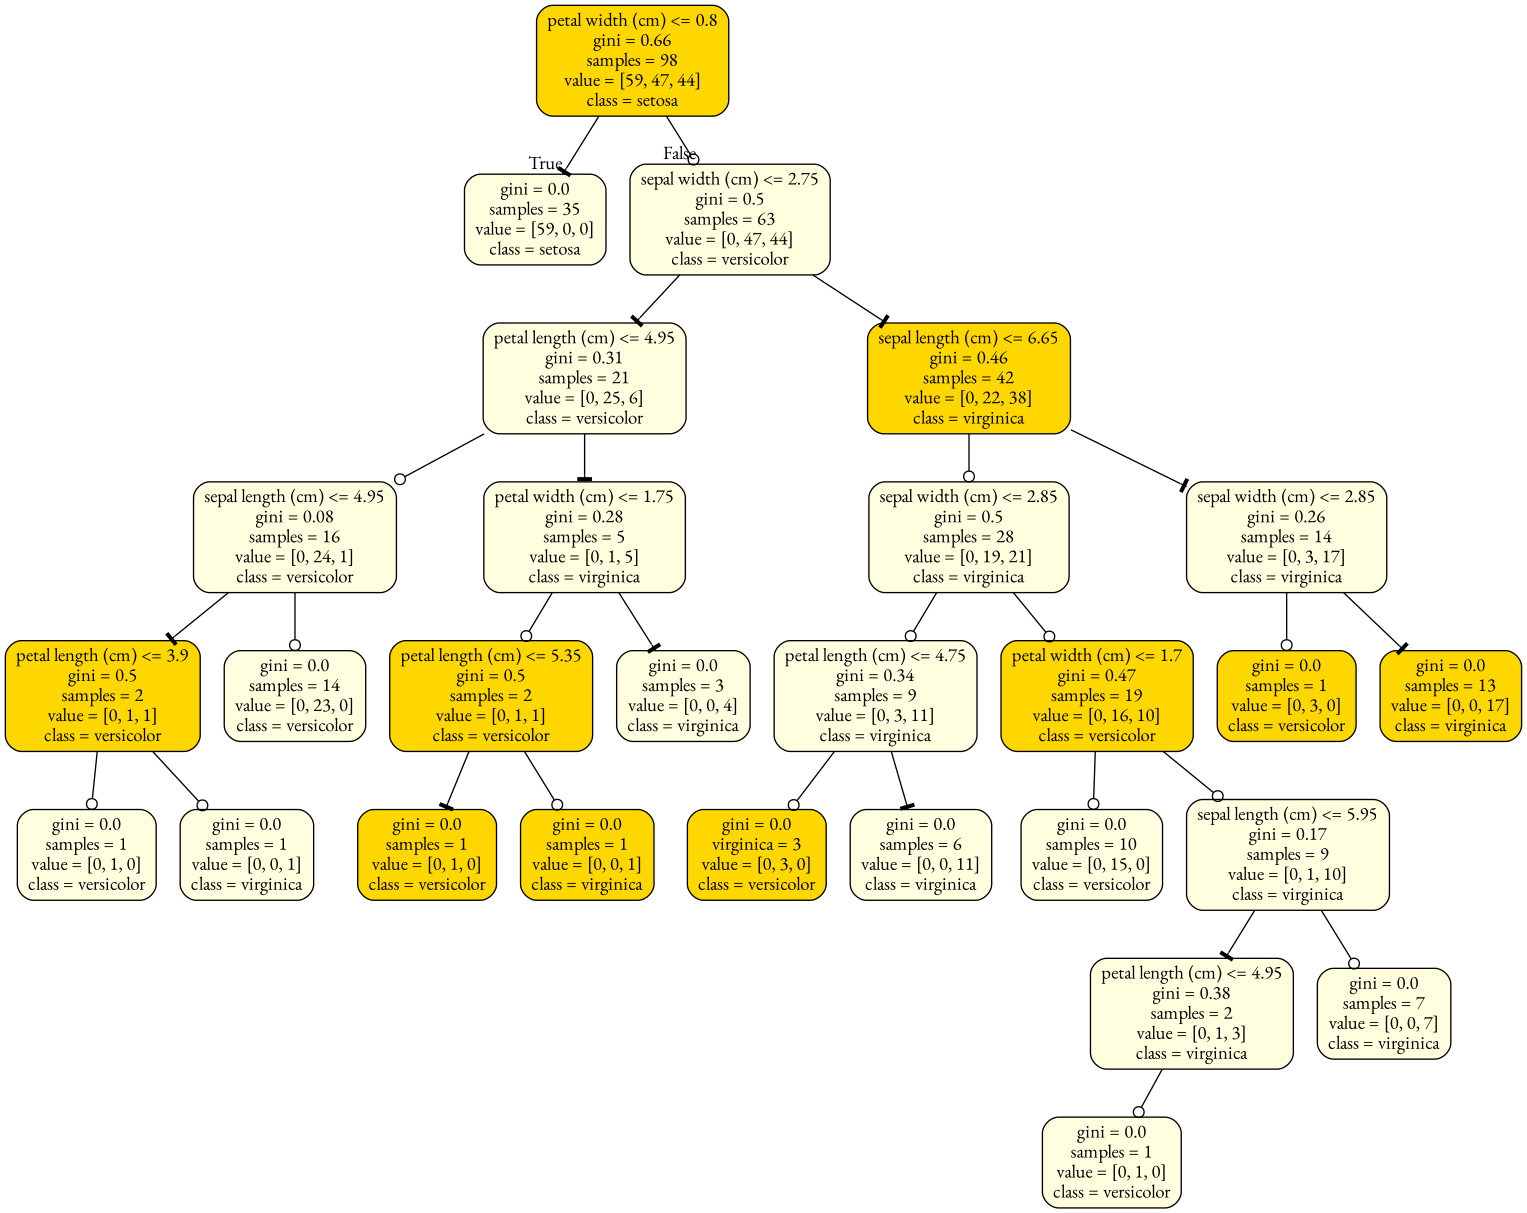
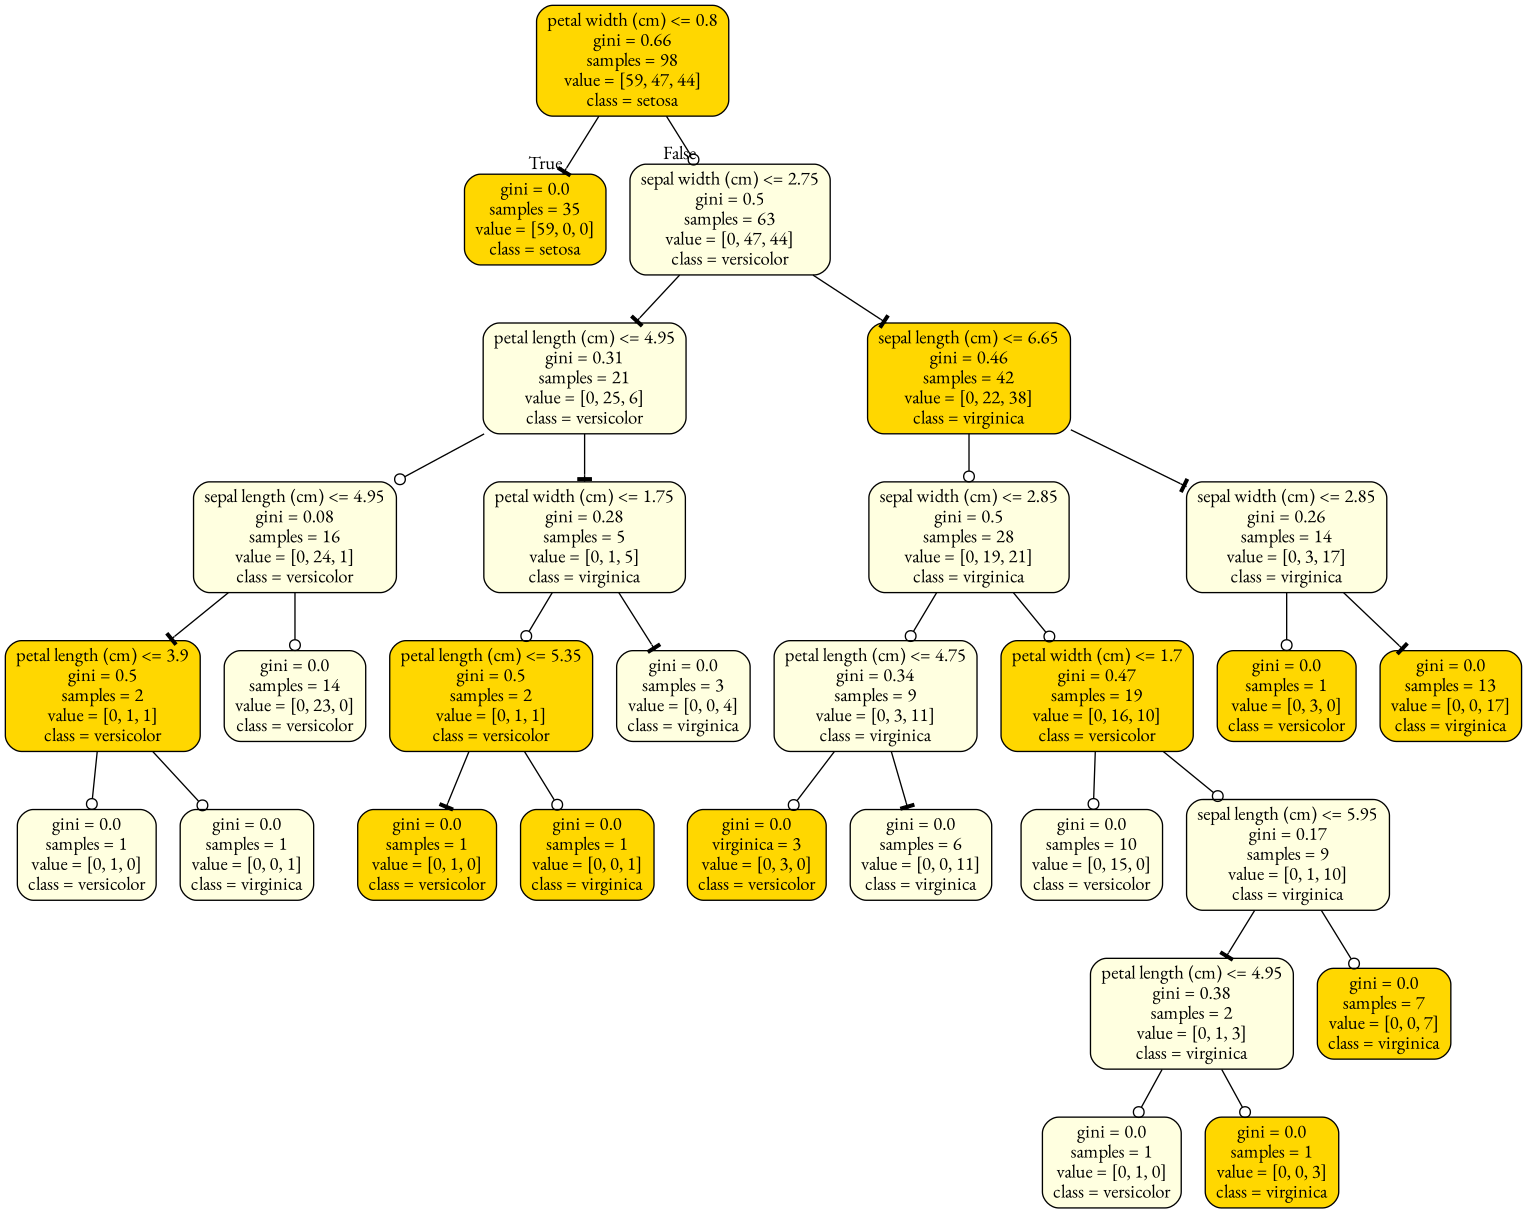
(535, 220) -> (535, 220)
(1384, 1014) -> (1384, 1014)
none -> (1272, 1163)
